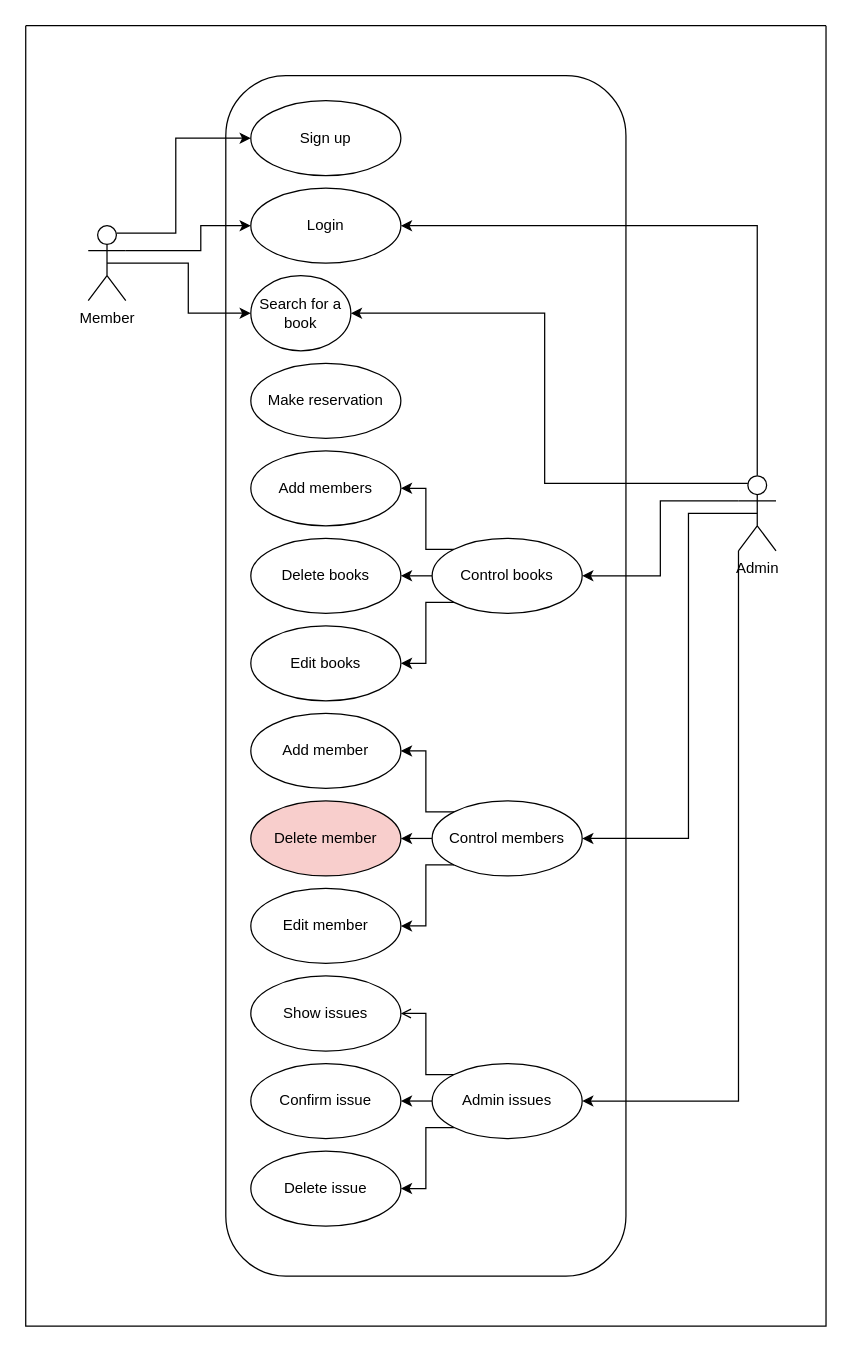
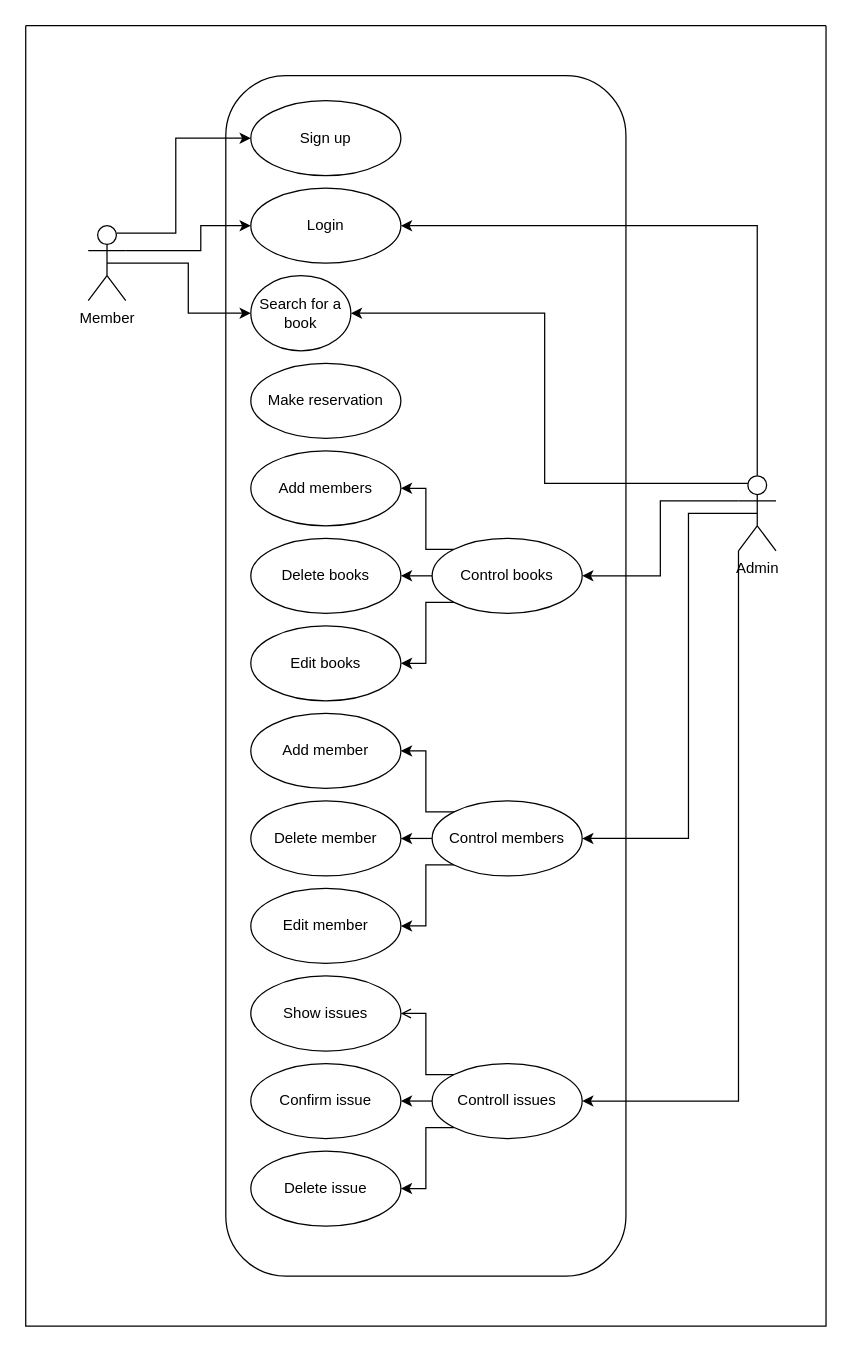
(326, 838) -> (326, 838)
(507, 1101) -> (507, 1101)
